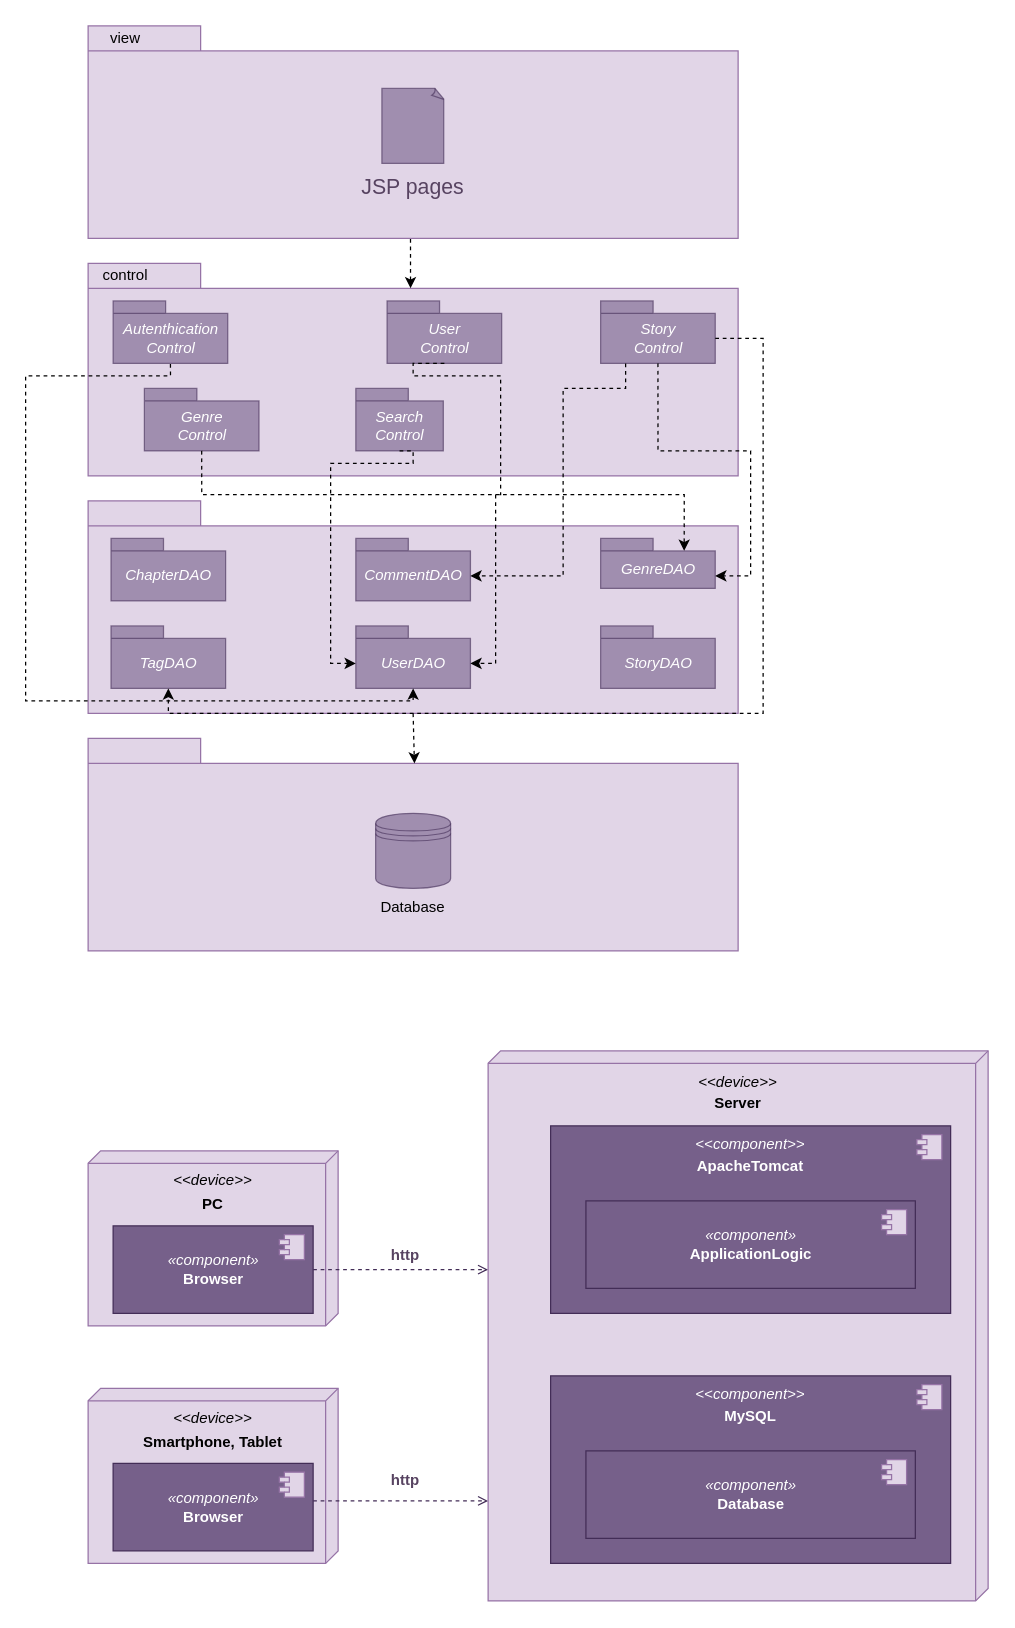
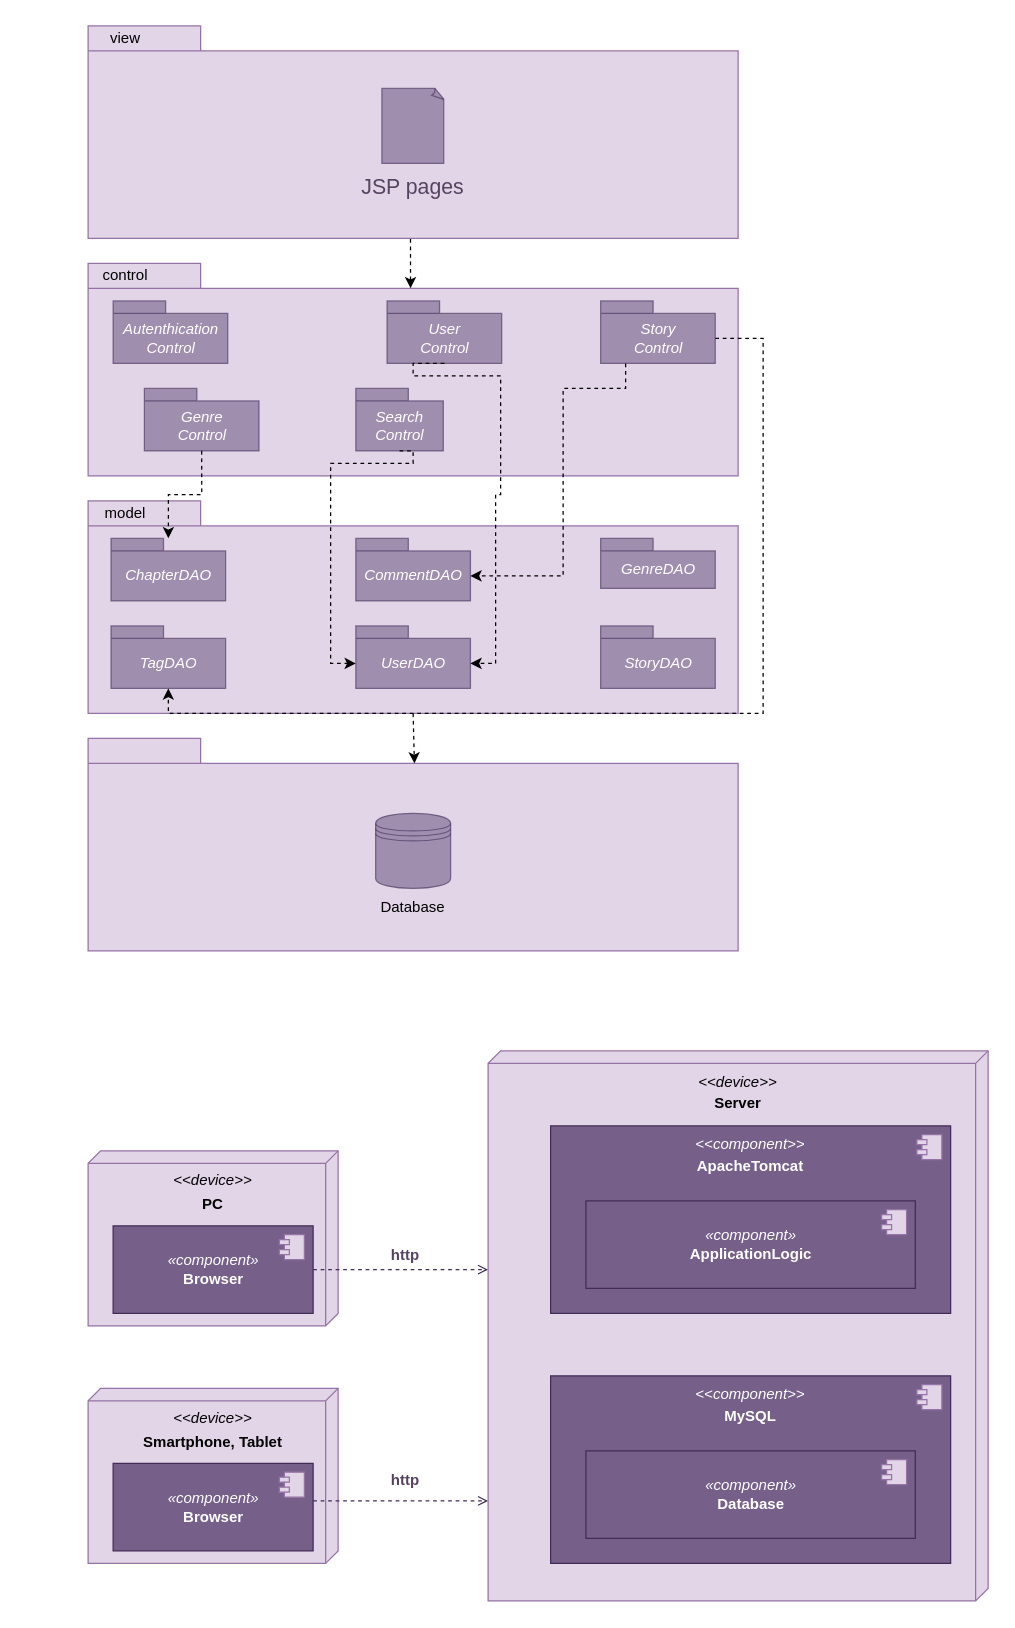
(737, 451) -> none
(346, 494) -> (168, 494)
none -> (126, 513)
(26, 656) -> none
